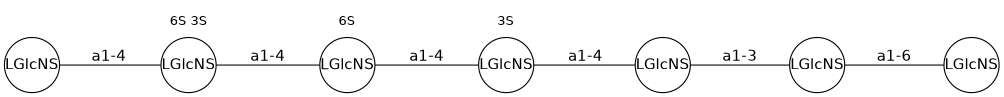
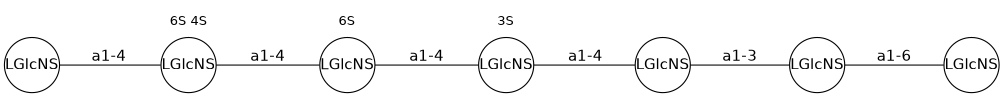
(189, 17) -> (189, 17)
